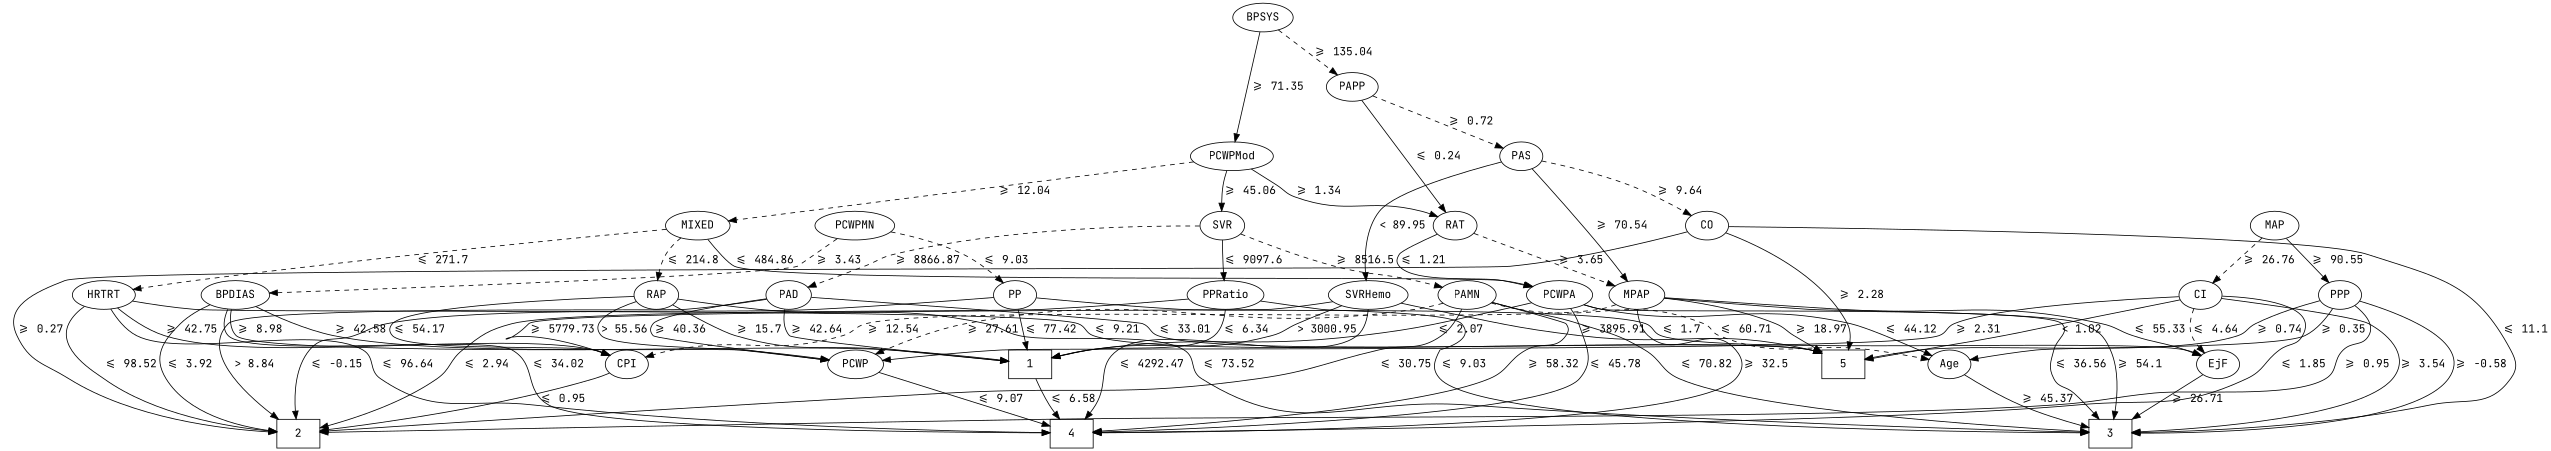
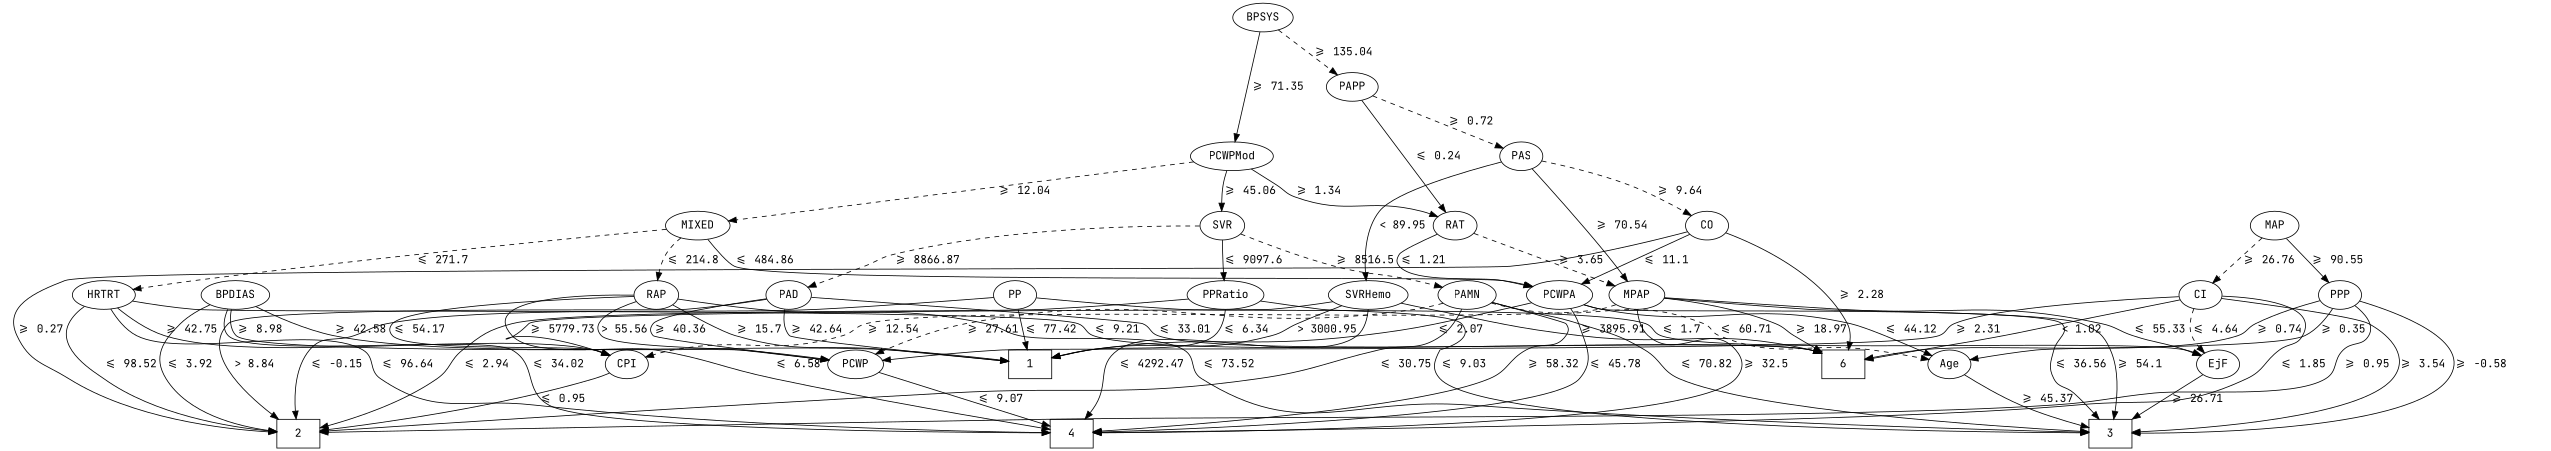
(855, 226) -> none
(2343, 250) -> (1639, 258)
(1843, 364) -> (1843, 364)
(1044, 396) -> (702, 360)
